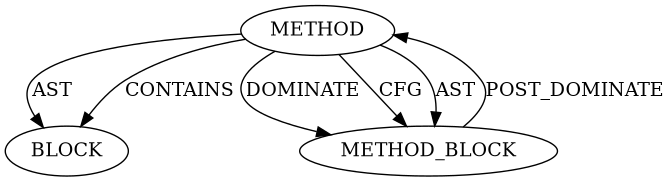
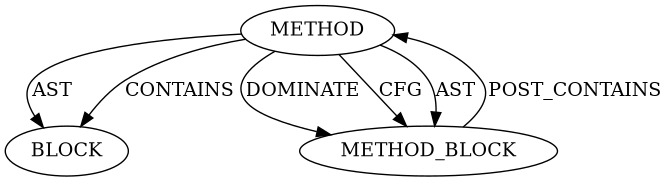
(576, 91) -> (576, 91)
